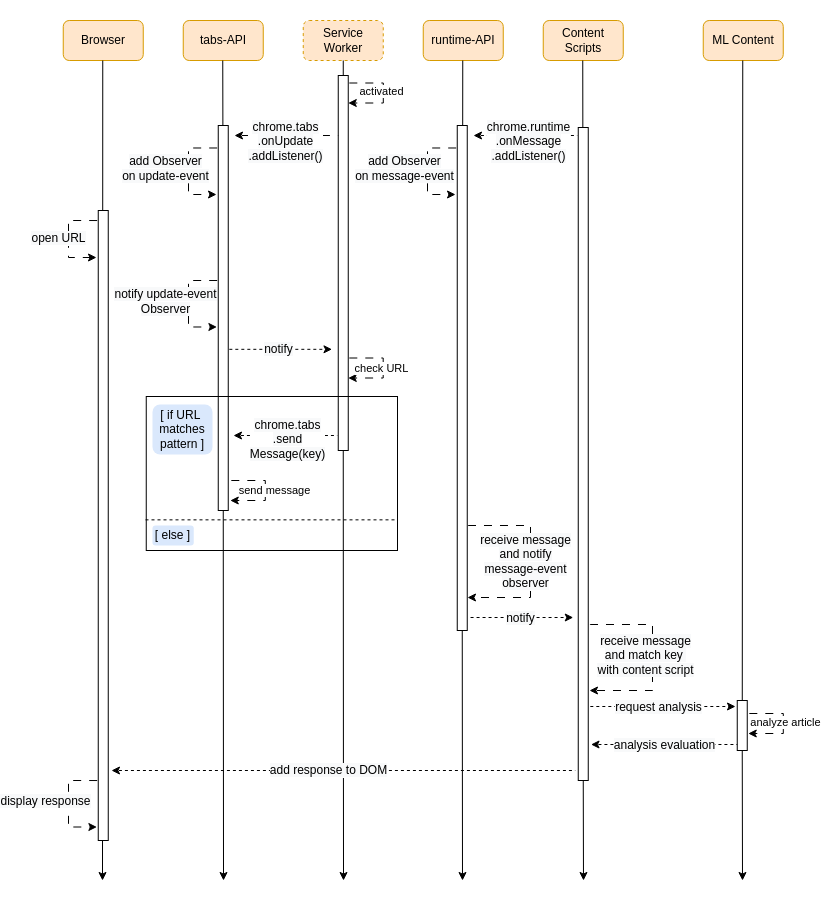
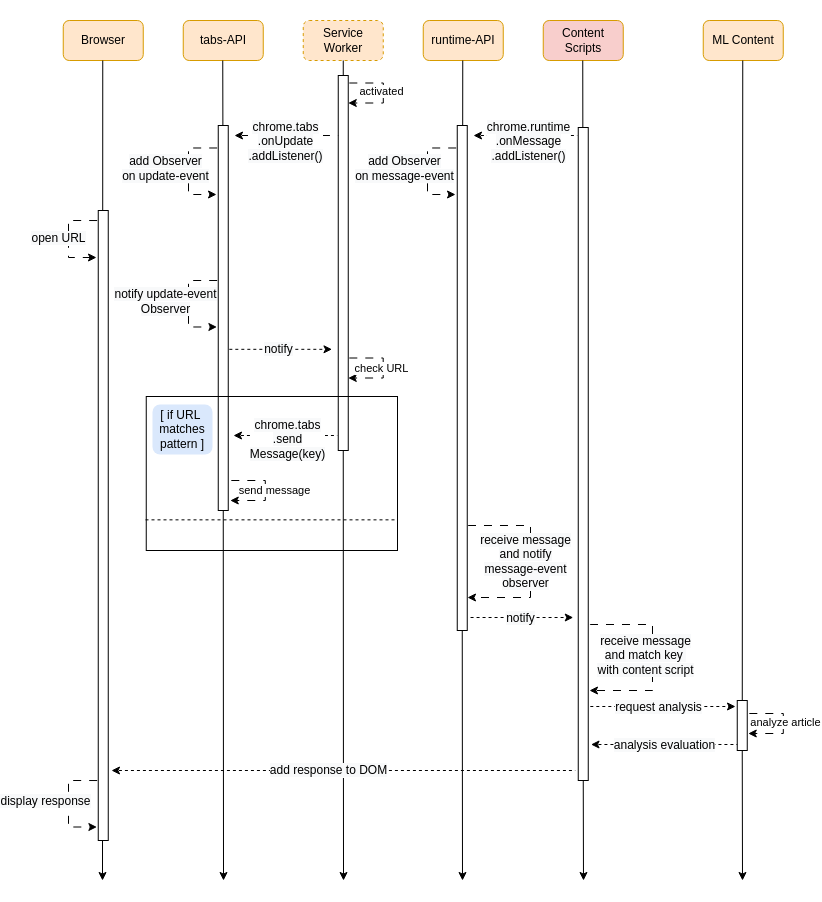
(583, 41) -> (583, 41)
(173, 536) -> none
